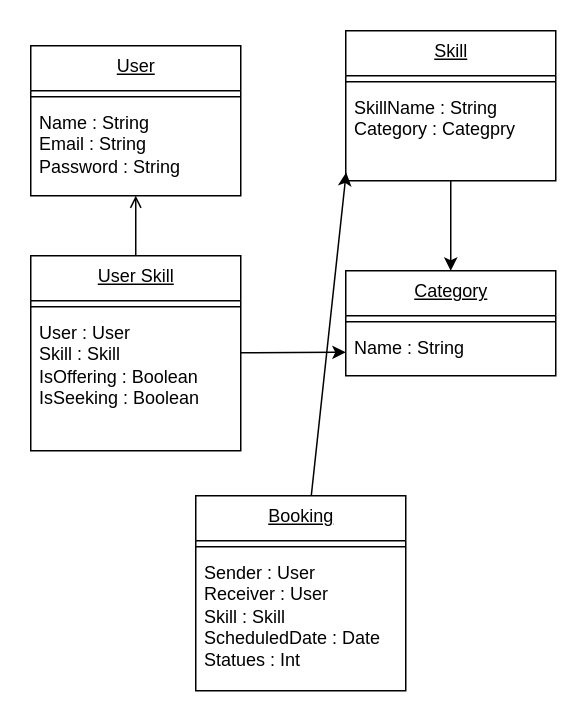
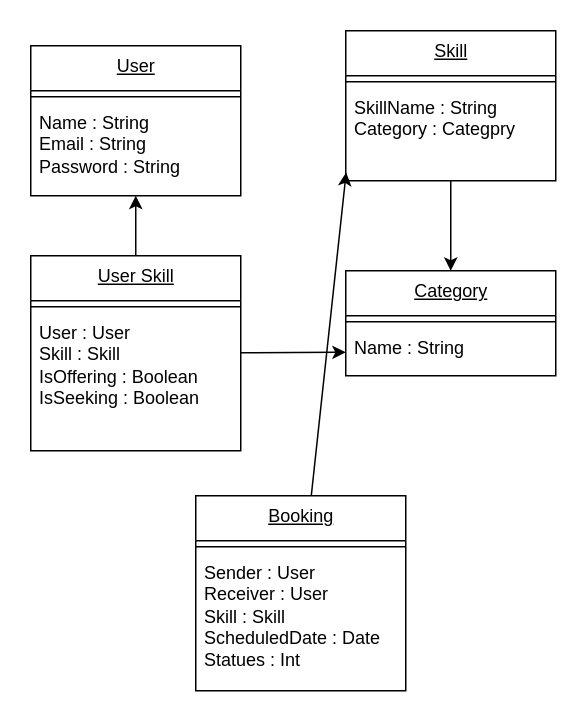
(136, 204) -> (136, 207)
